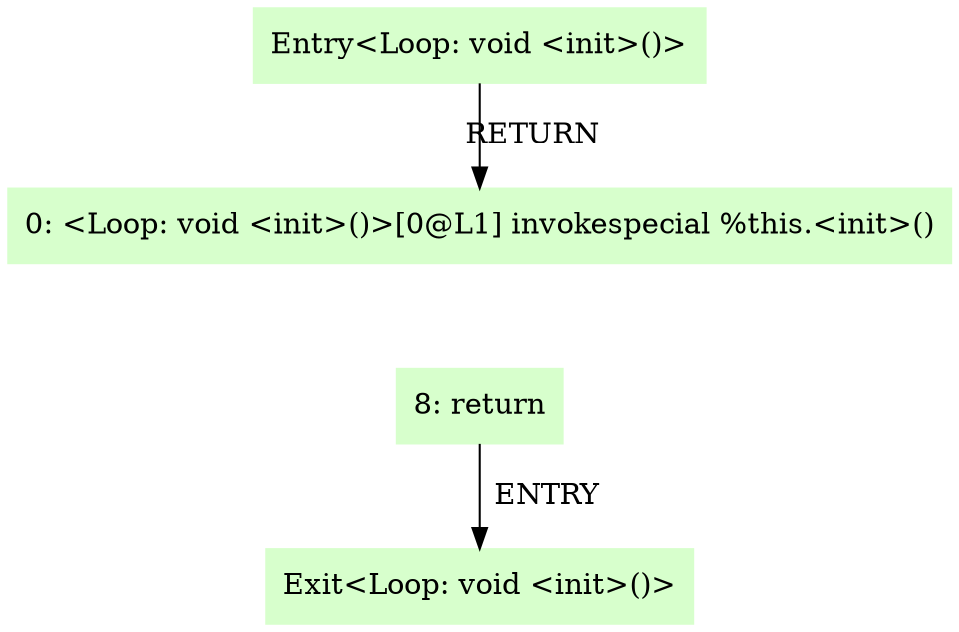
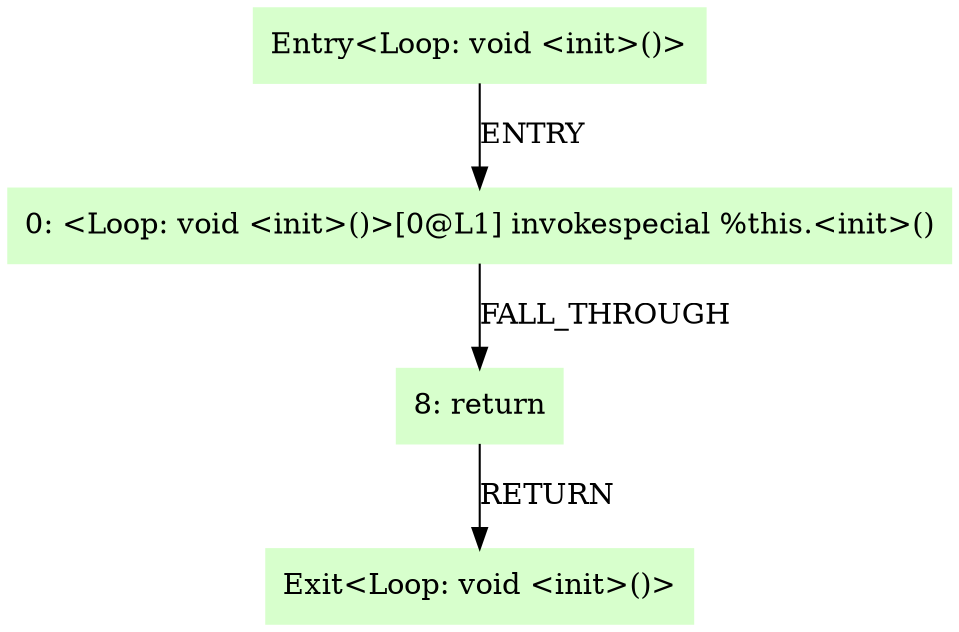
(533, 136) -> (533, 136)
none -> (480, 306)
(547, 496) -> (547, 496)
